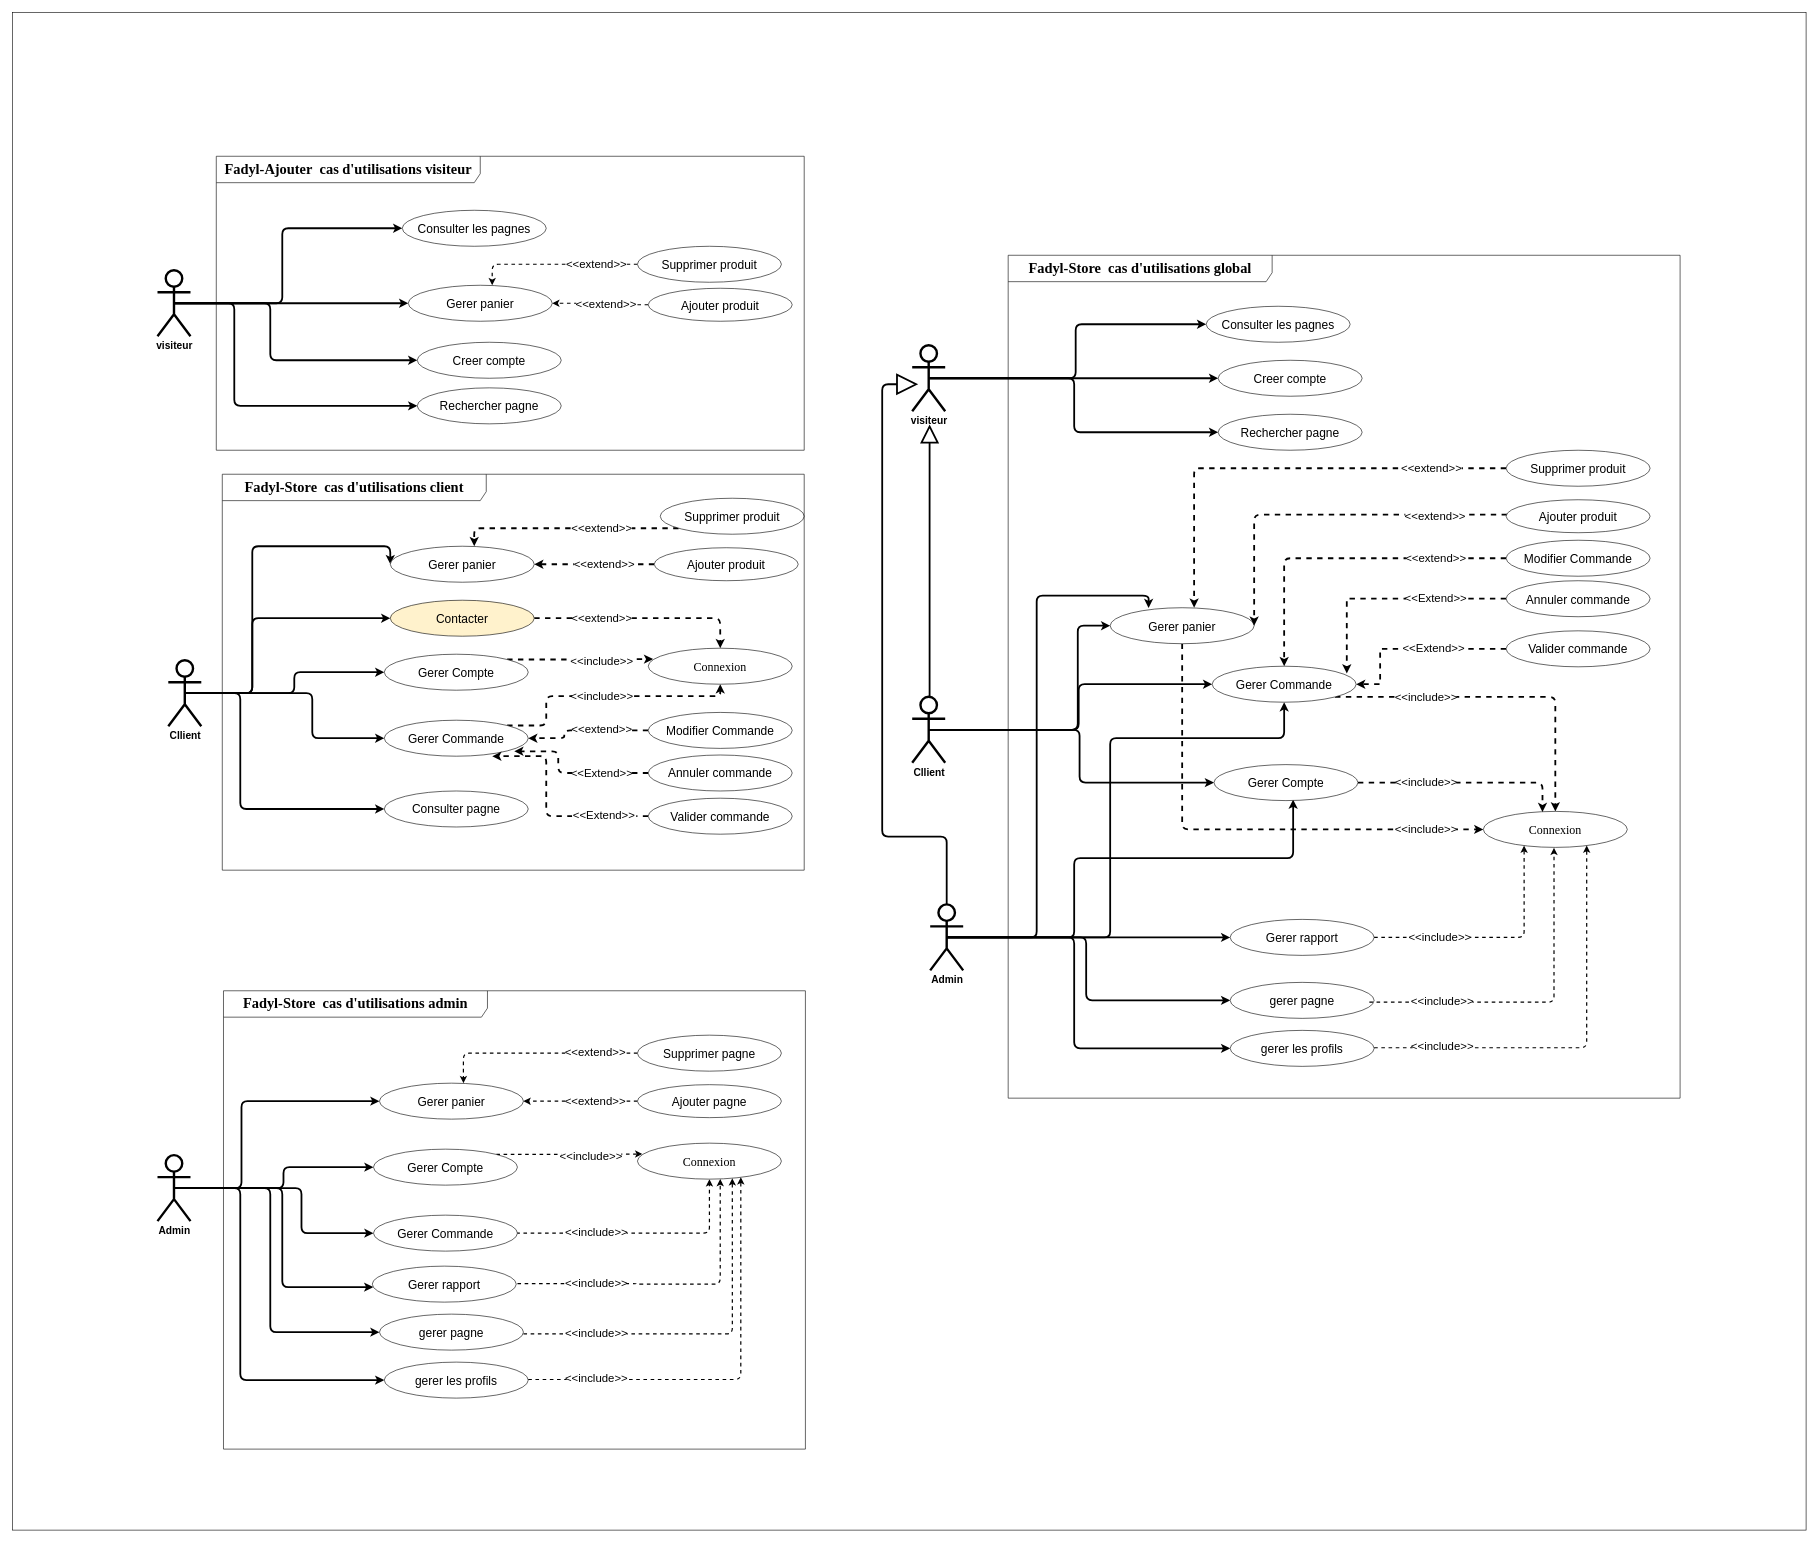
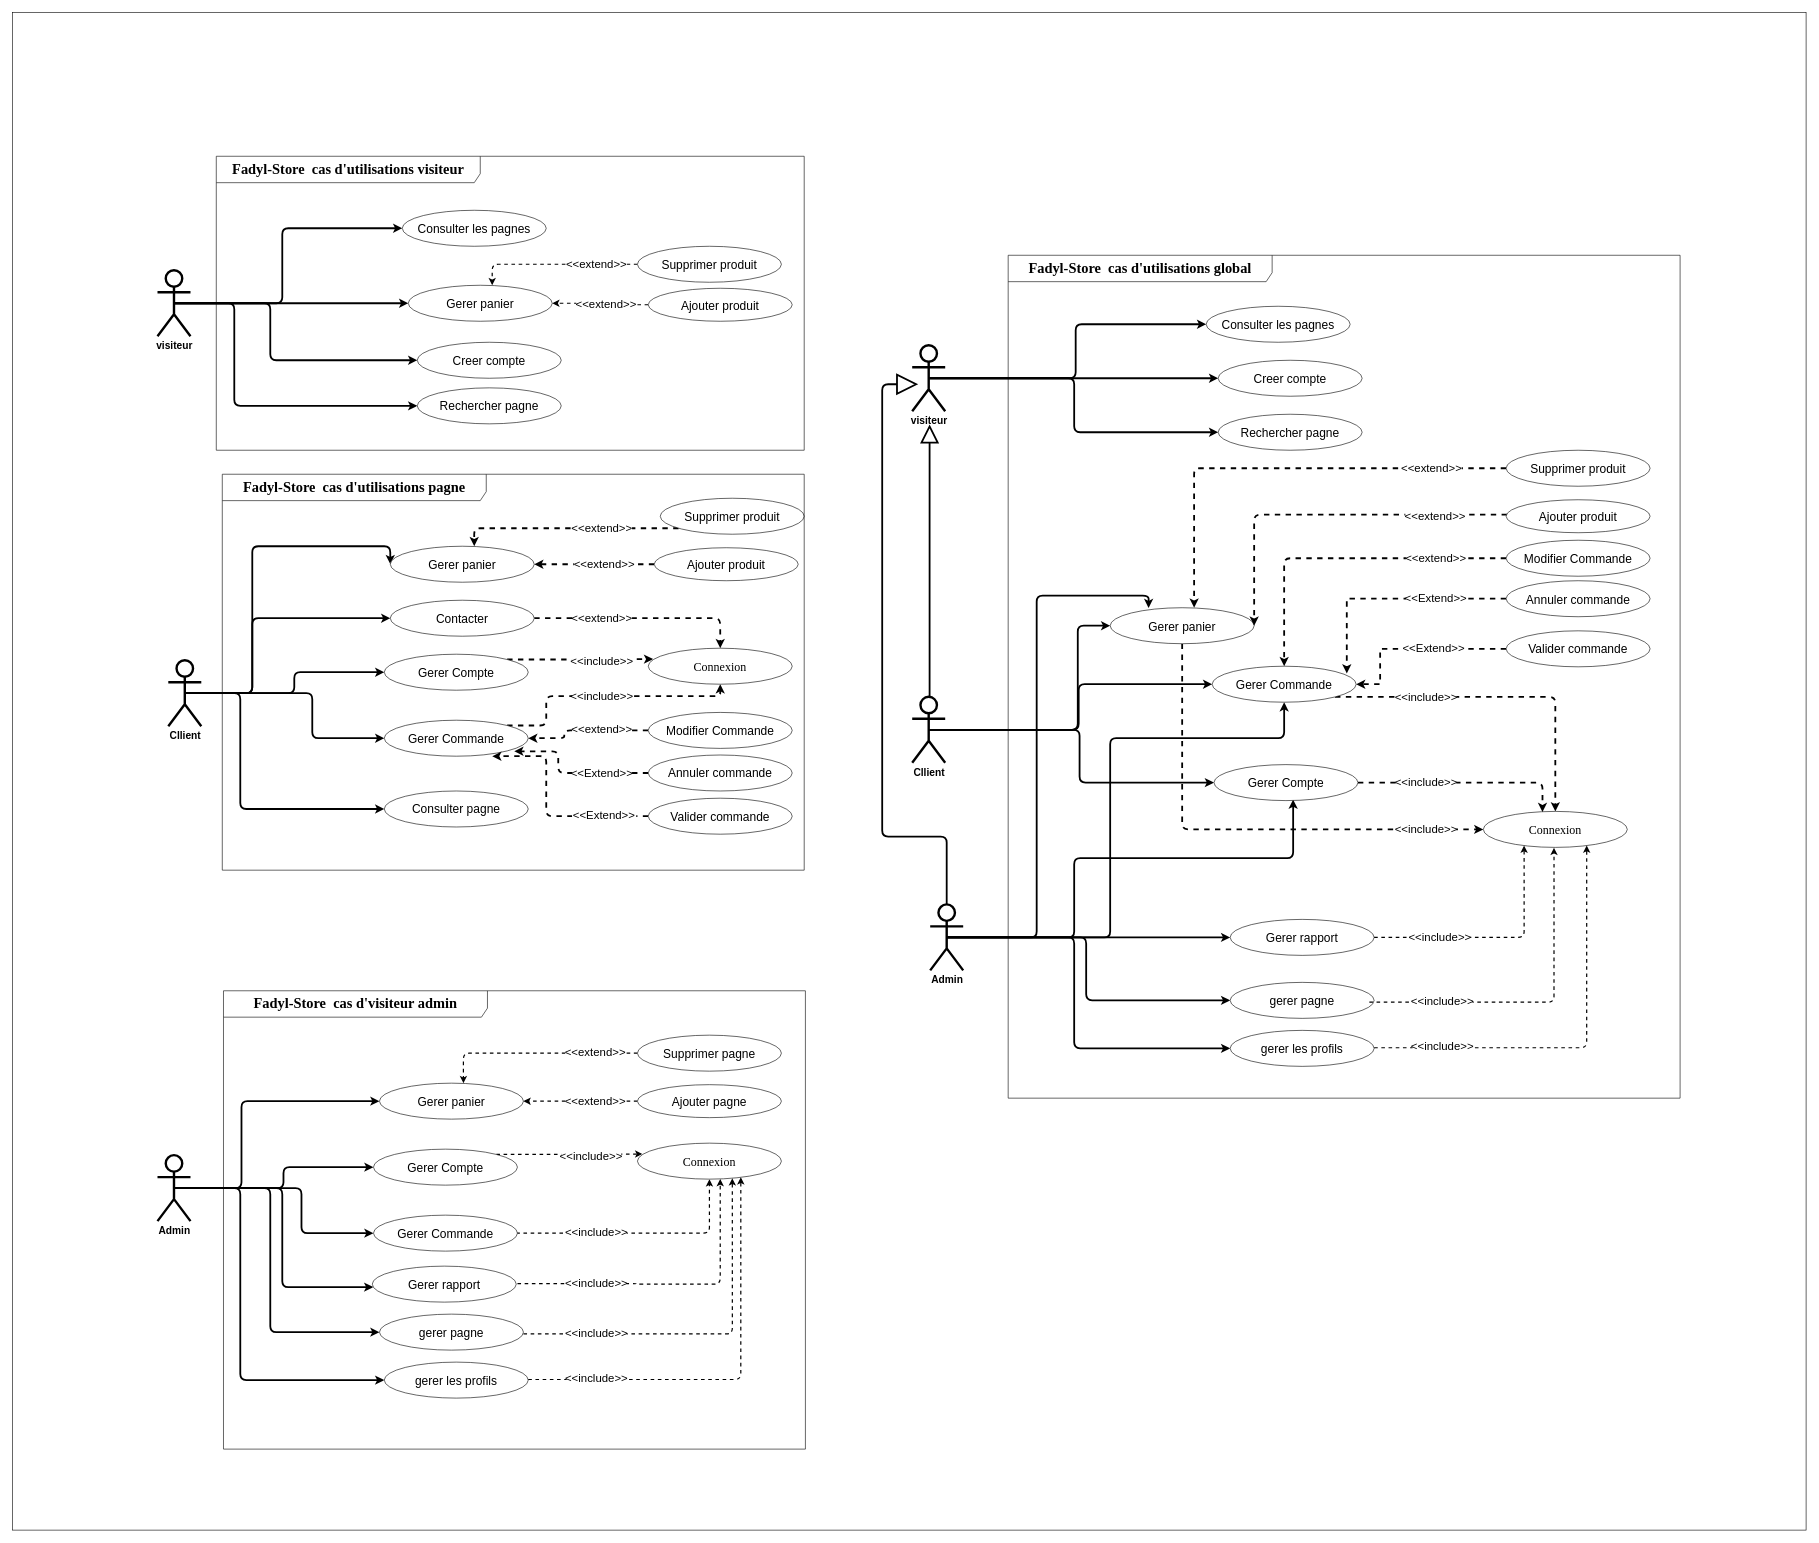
(348, 170) -> (348, 170)
(354, 488) -> (354, 488)
(462, 618) -> (462, 618)
(356, 1004) -> (356, 1004)
